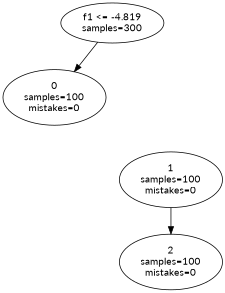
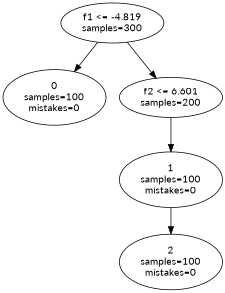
none -> (171, 97)
